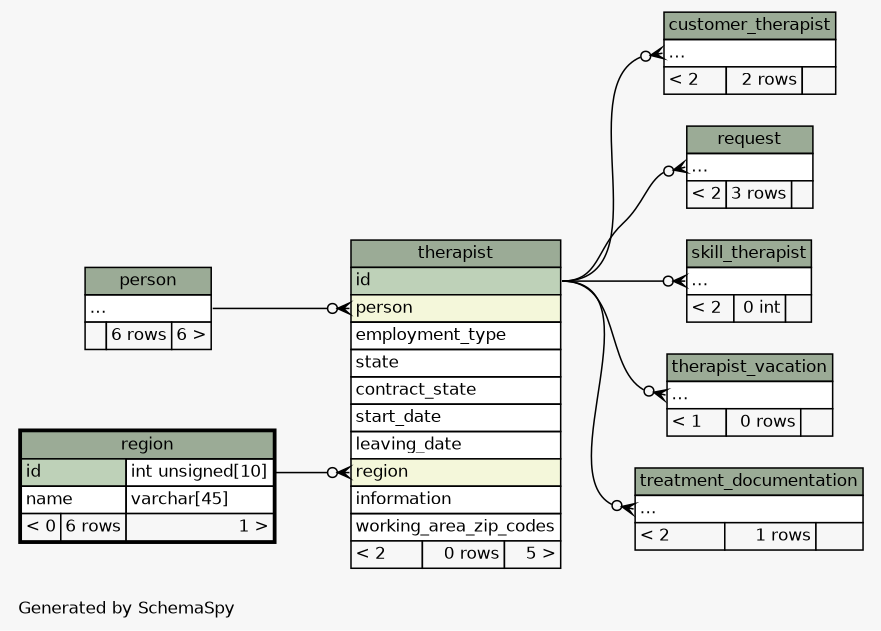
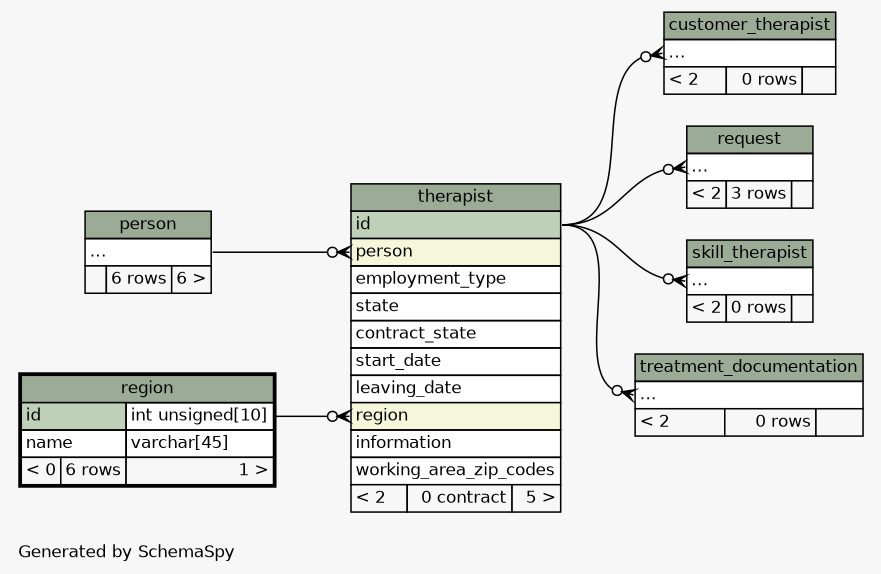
(770, 80) -> (770, 80)
(762, 308) -> (759, 308)
(749, 395) -> none
(783, 536) -> (783, 422)
(472, 554) -> (464, 498)
